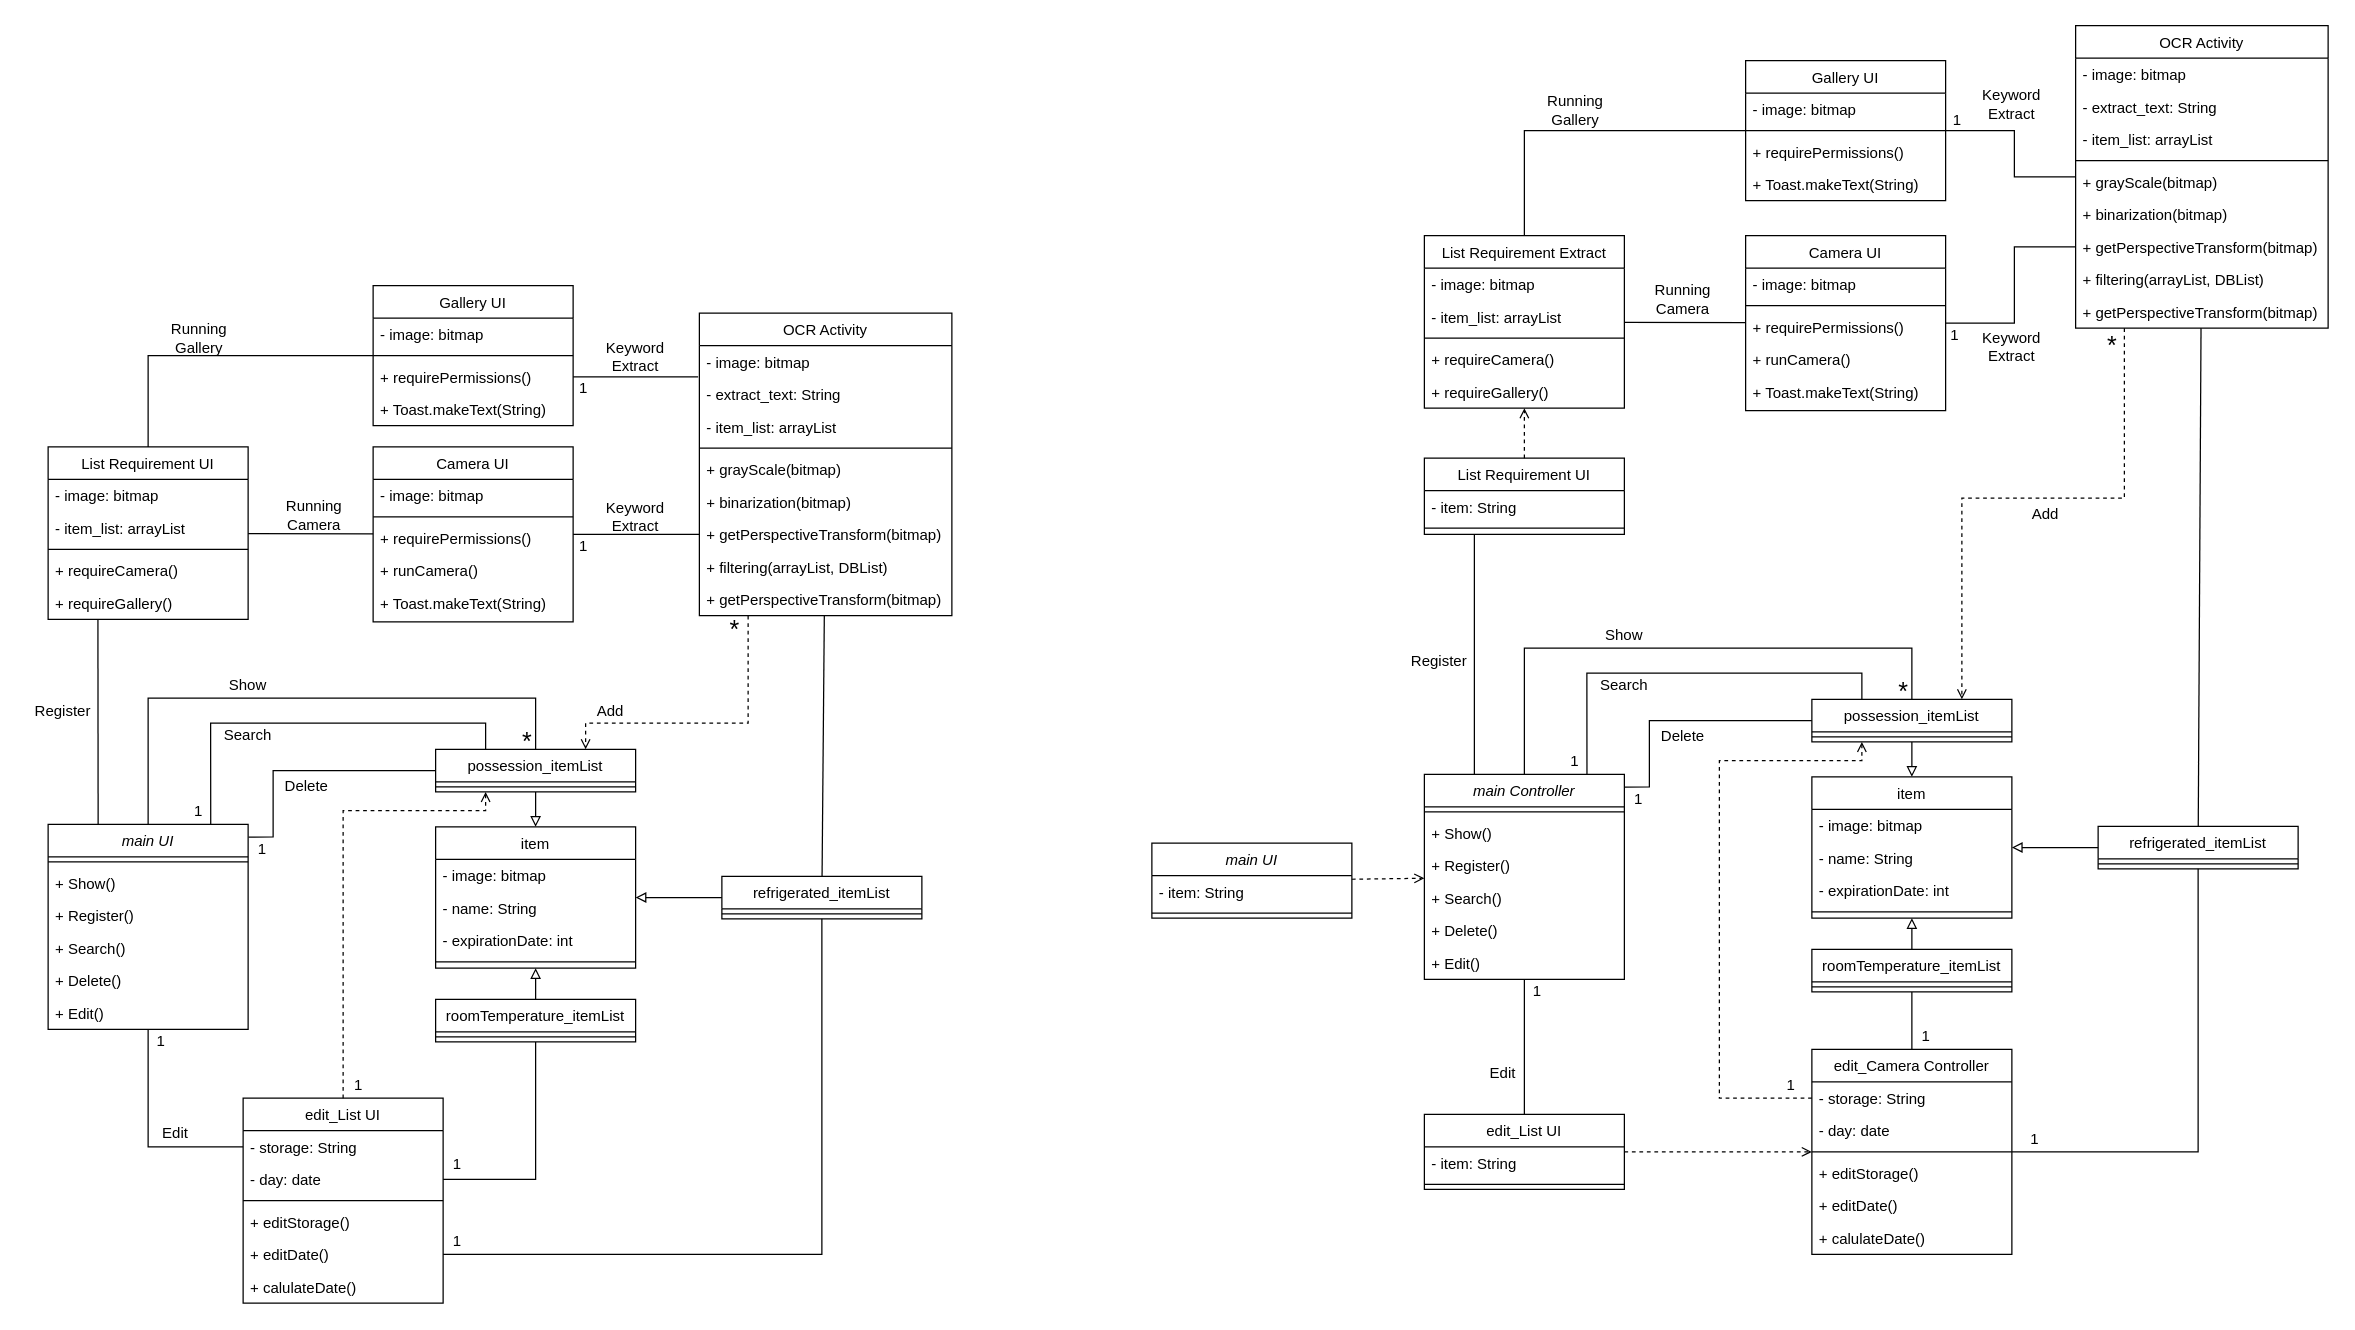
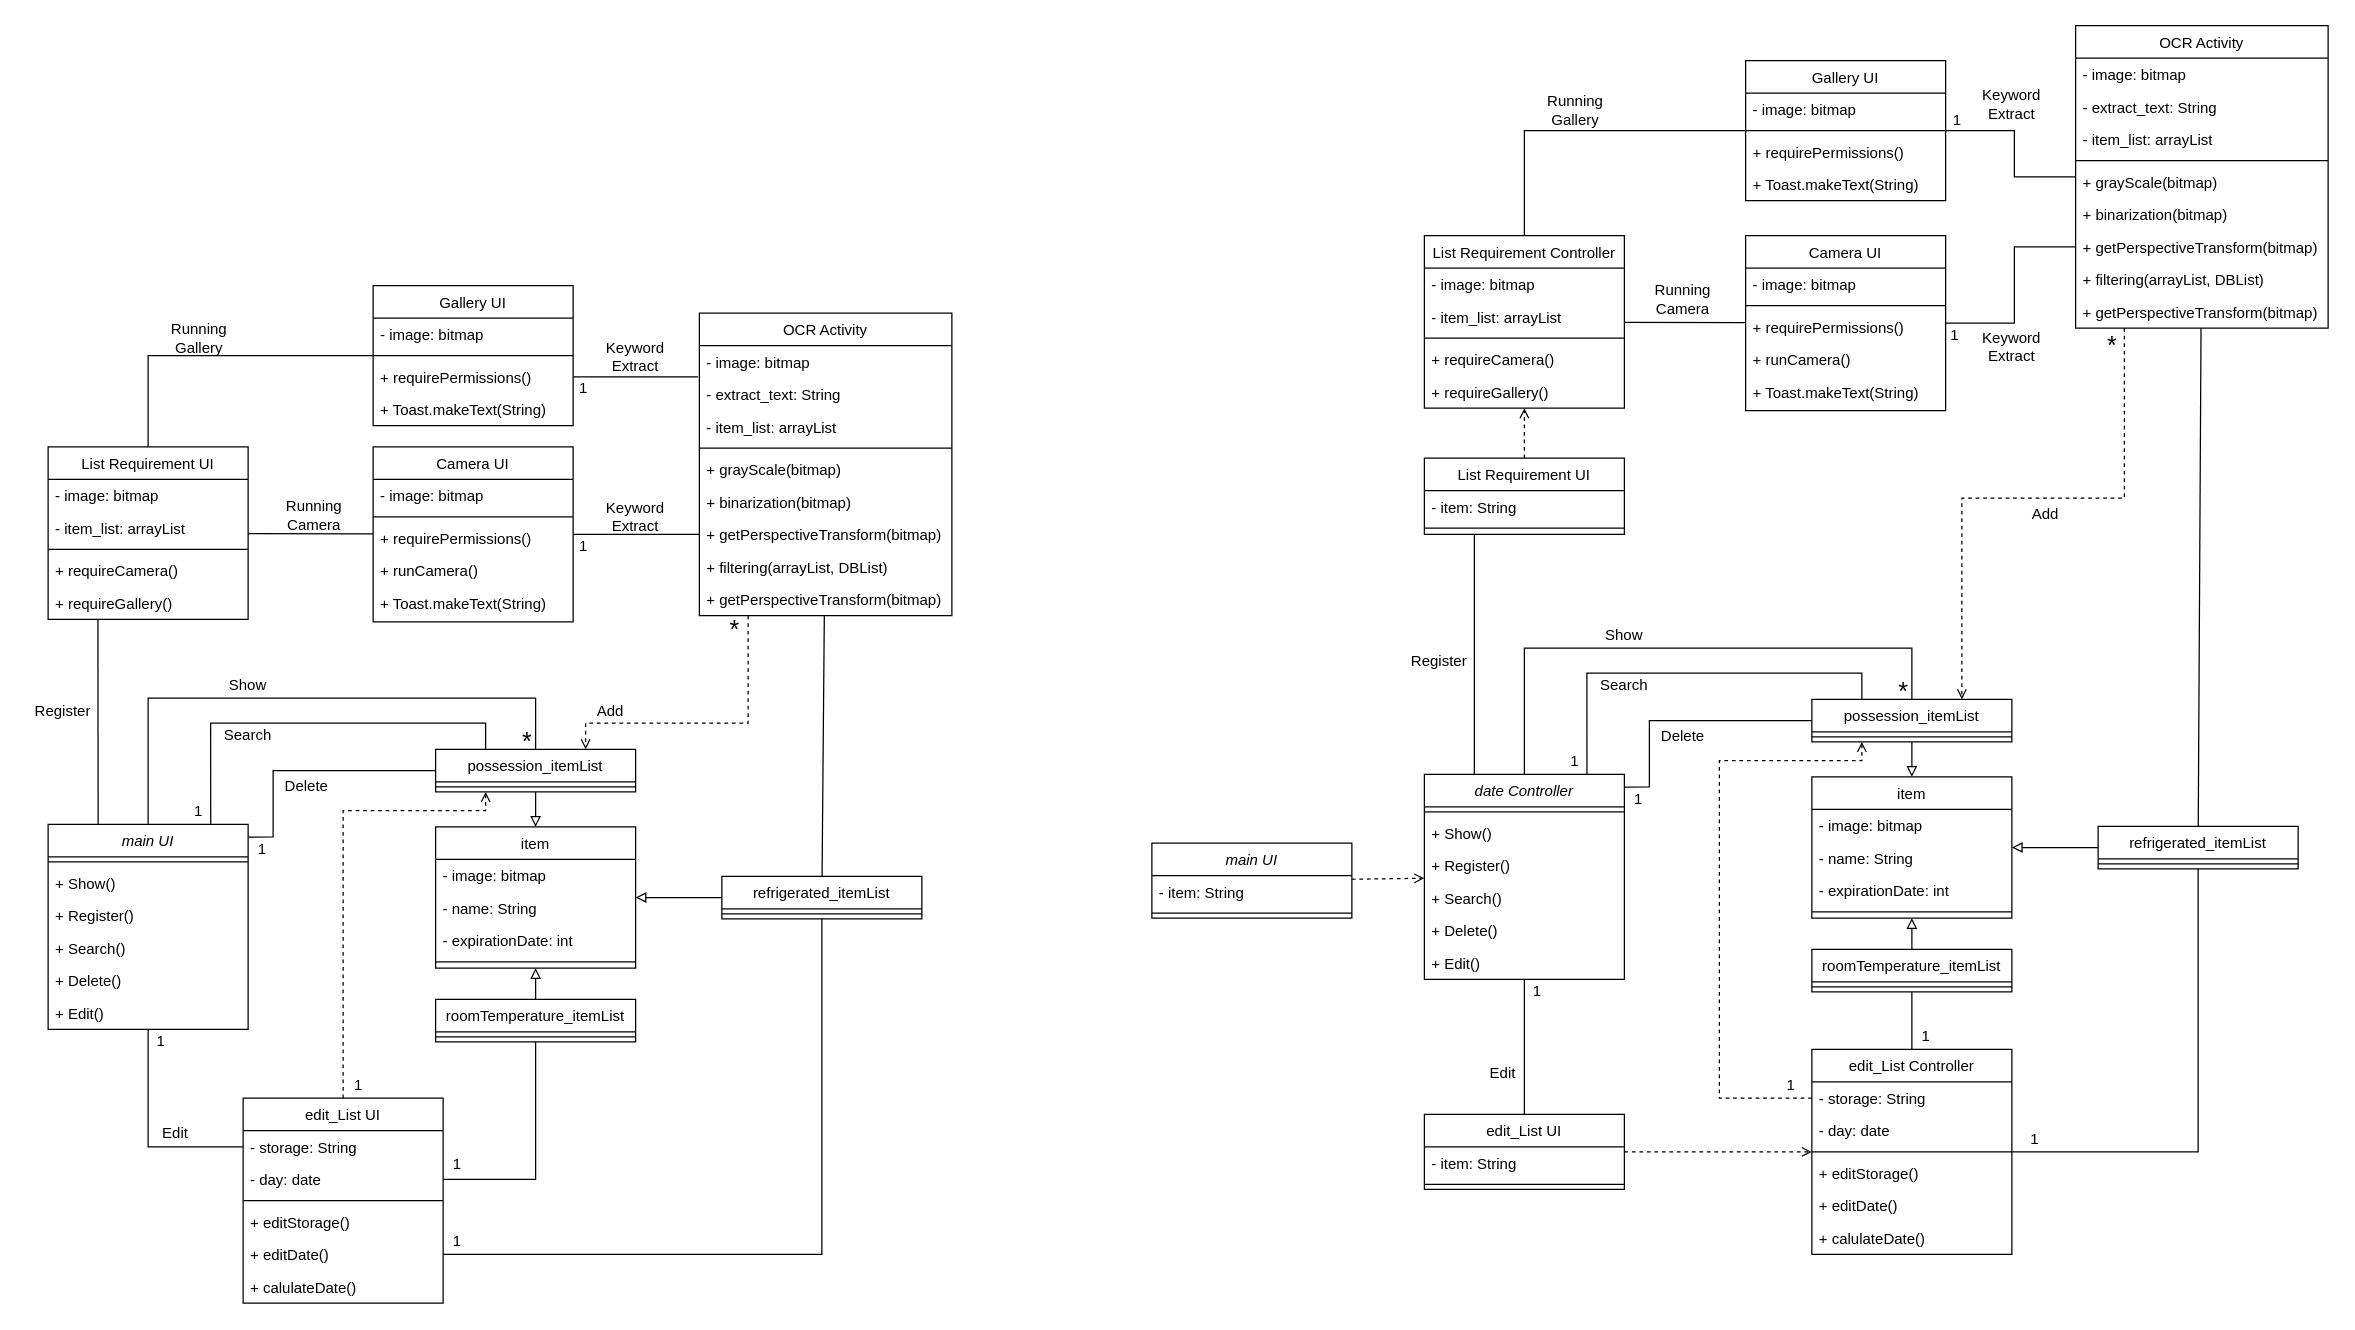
(1524, 253) -> (1524, 253)
(1524, 791) -> (1524, 791)
(1911, 1066) -> (1911, 1066)
